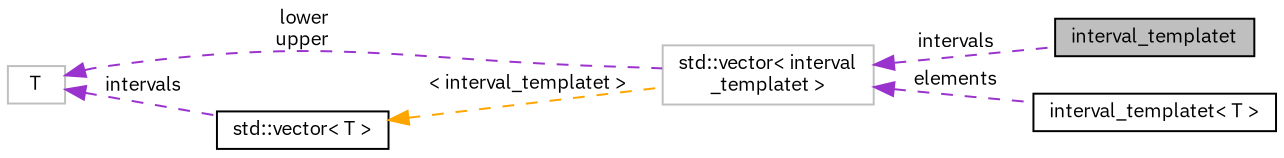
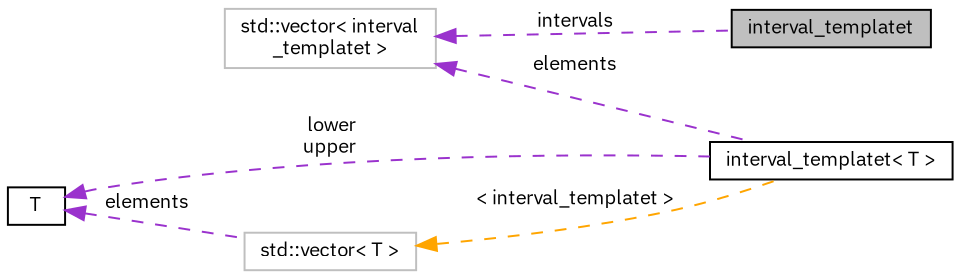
(373, 53) -> (396, 160)
(36, 85) -> (36, 206)
(141, 86) -> (145, 203)
(535, 103) -> (610, 222)
(303, 130) -> (330, 251)
